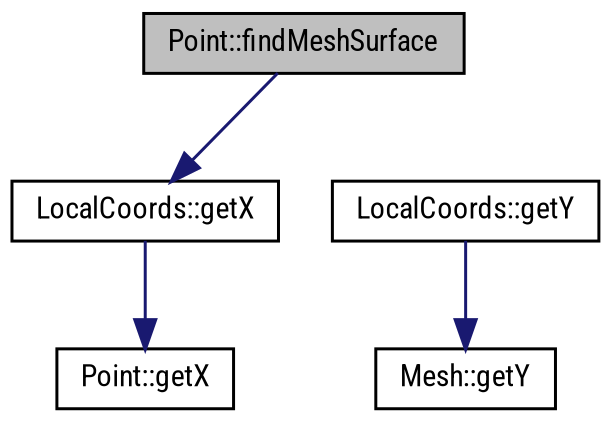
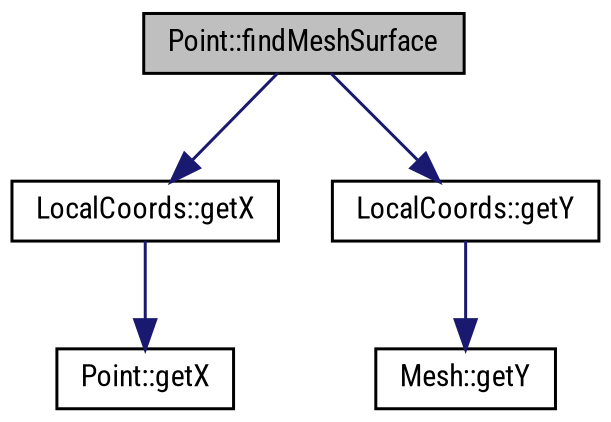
none -> (374, 117)
